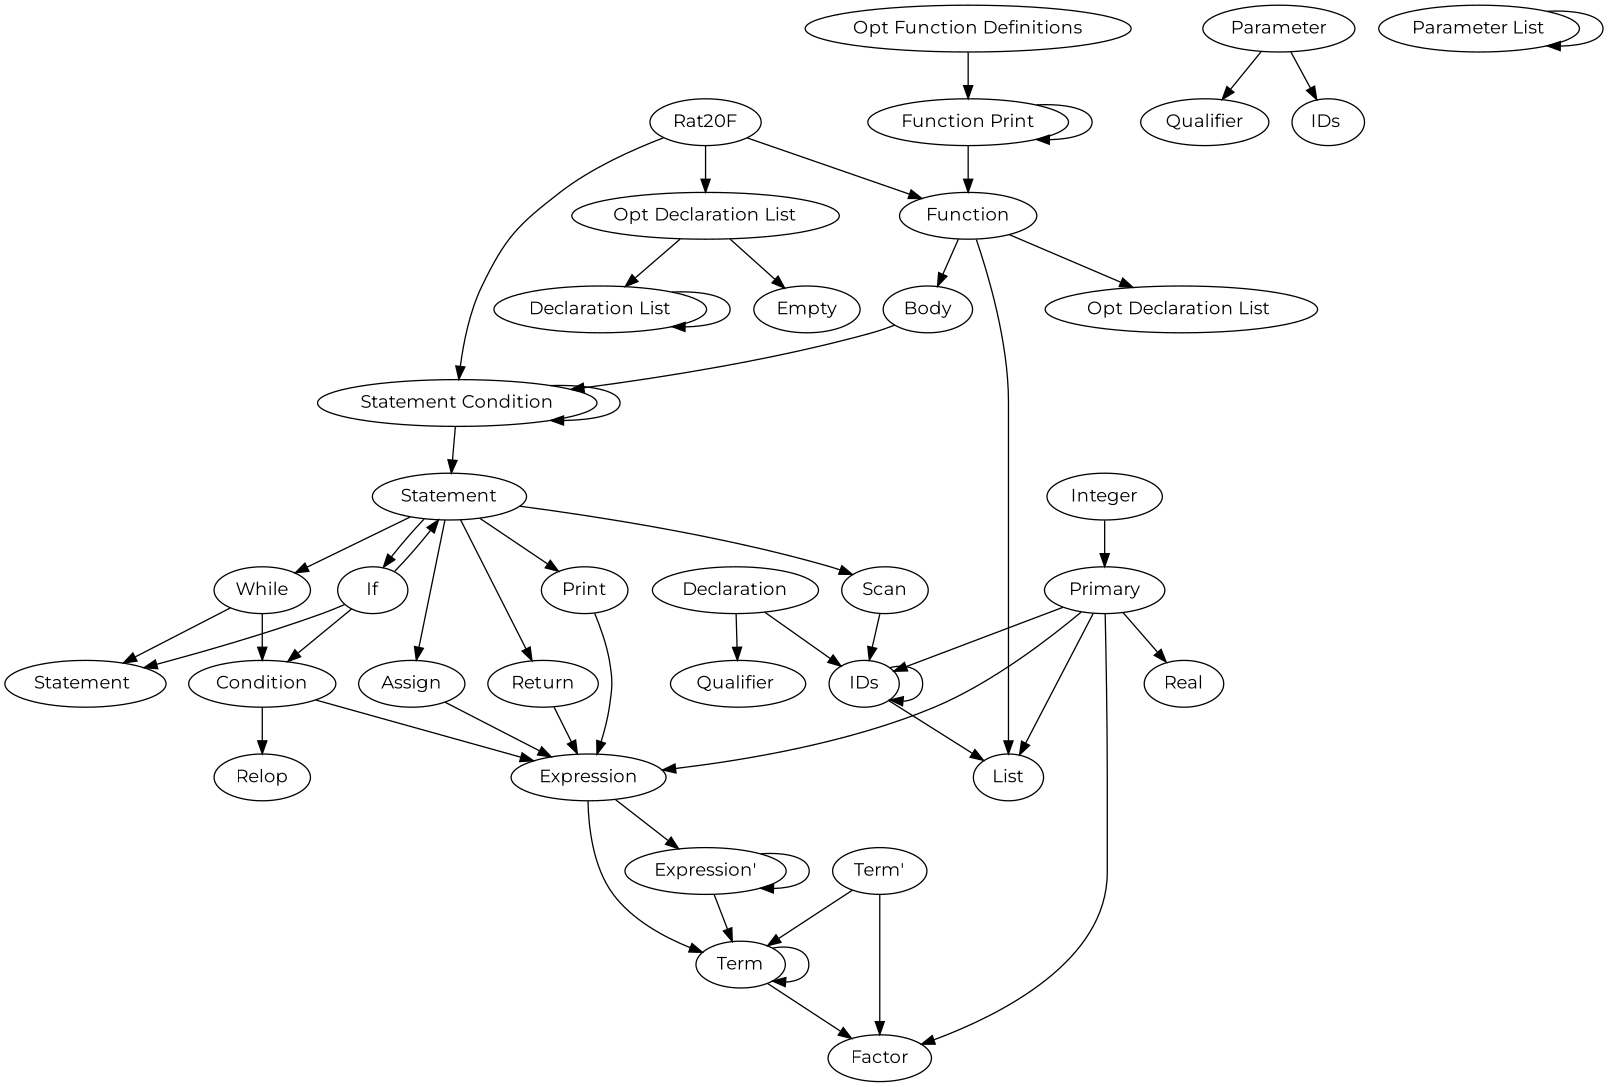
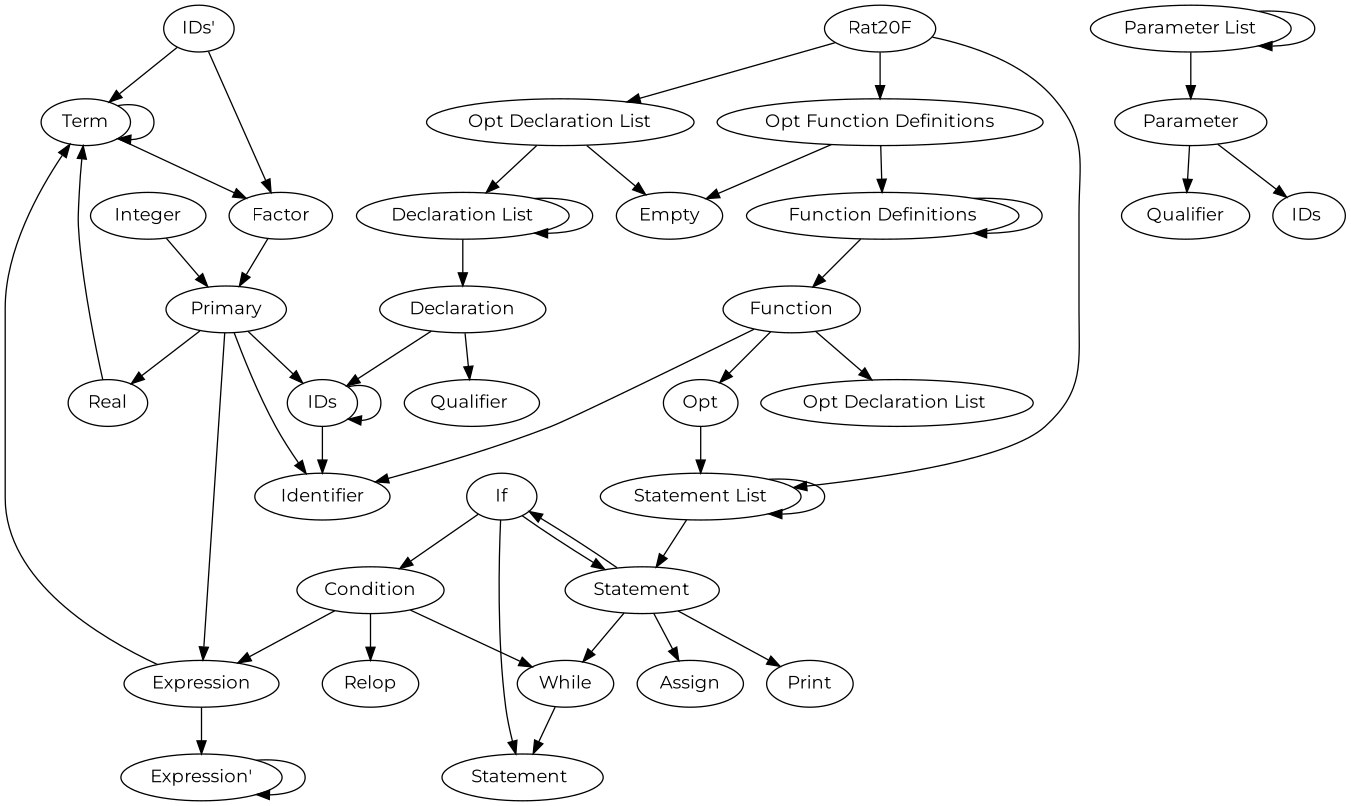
none -> (1191, 69)
(968, 122) -> (883, 216)
(828, 166) -> (880, 69)
none -> (775, 169)
none -> (463, 256)
(928, 309) -> (701, 403)
(457, 403) -> (701, 497)
(885, 590) -> none
(262, 625) -> (465, 636)
(612, 677) -> none
(543, 684) -> none
(492, 726) -> none
(1008, 777) -> (322, 497)
(880, 871) -> (199, 29)
(1107, 871) -> (257, 257)
(721, 912) -> (83, 270)
